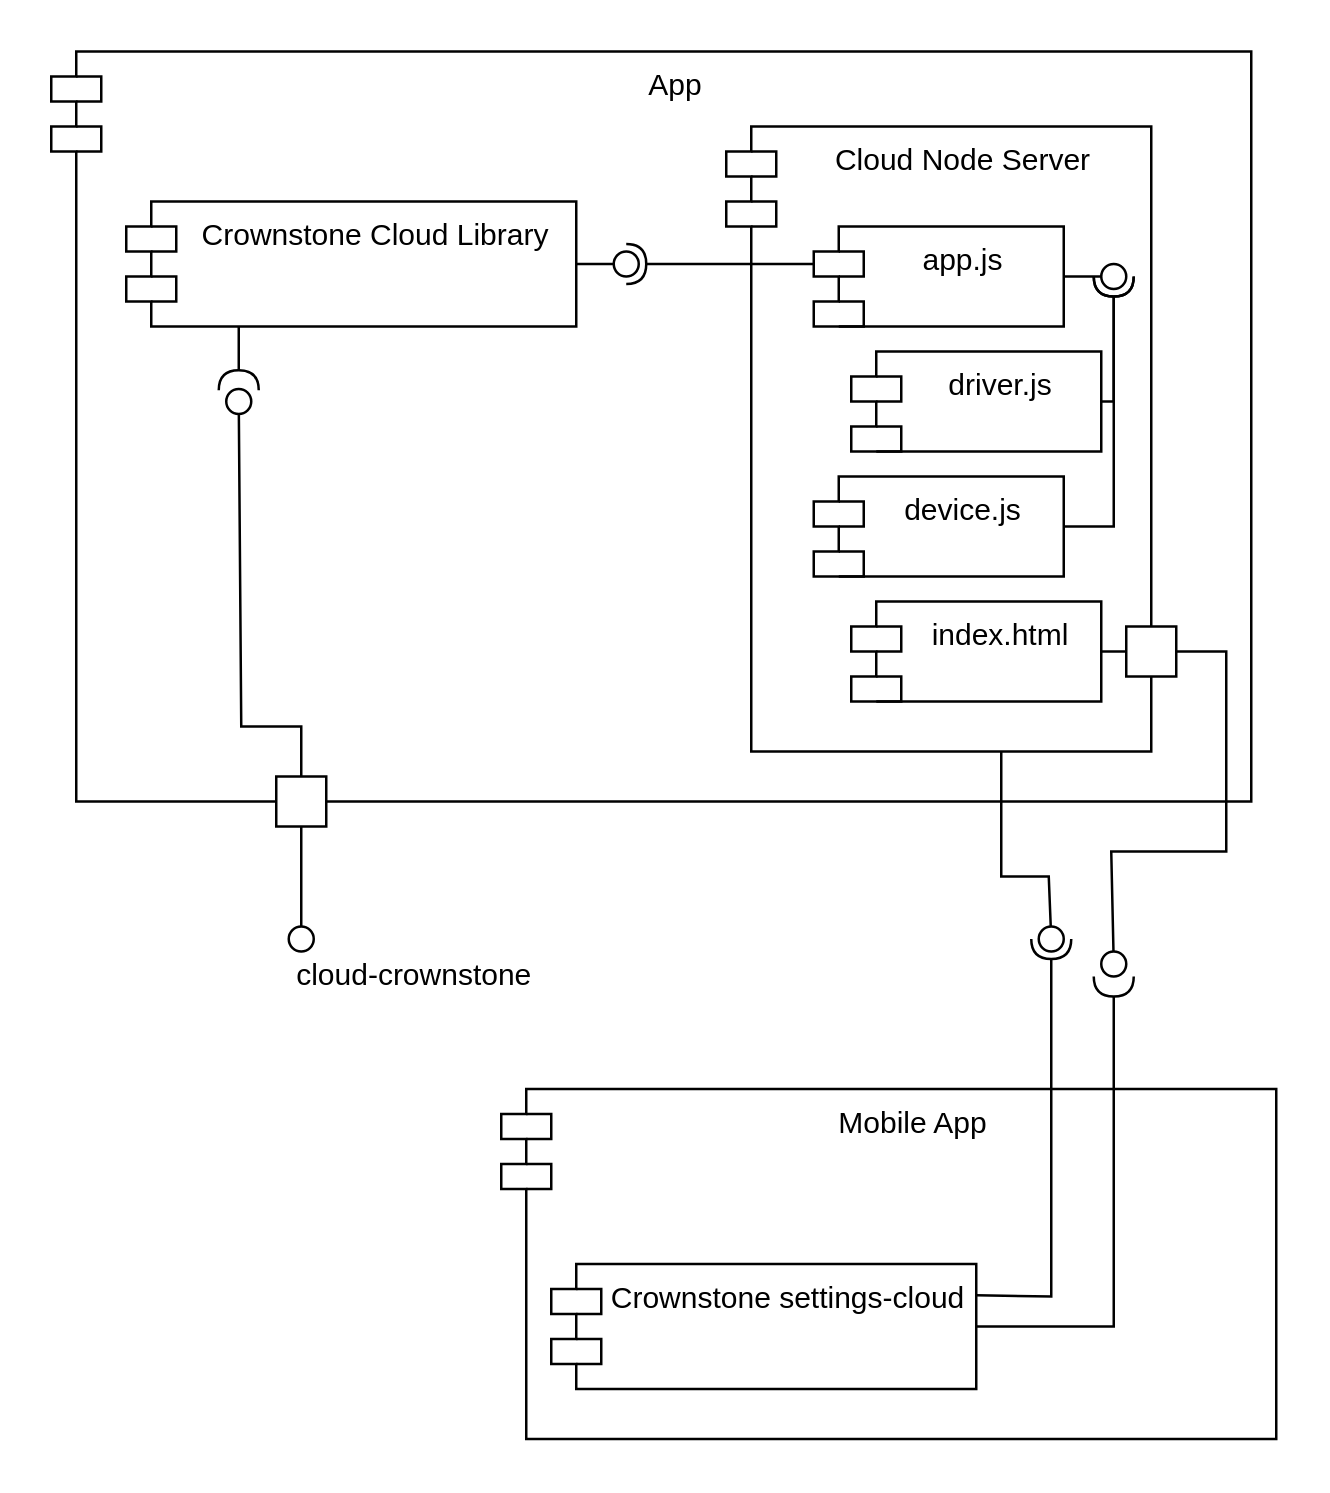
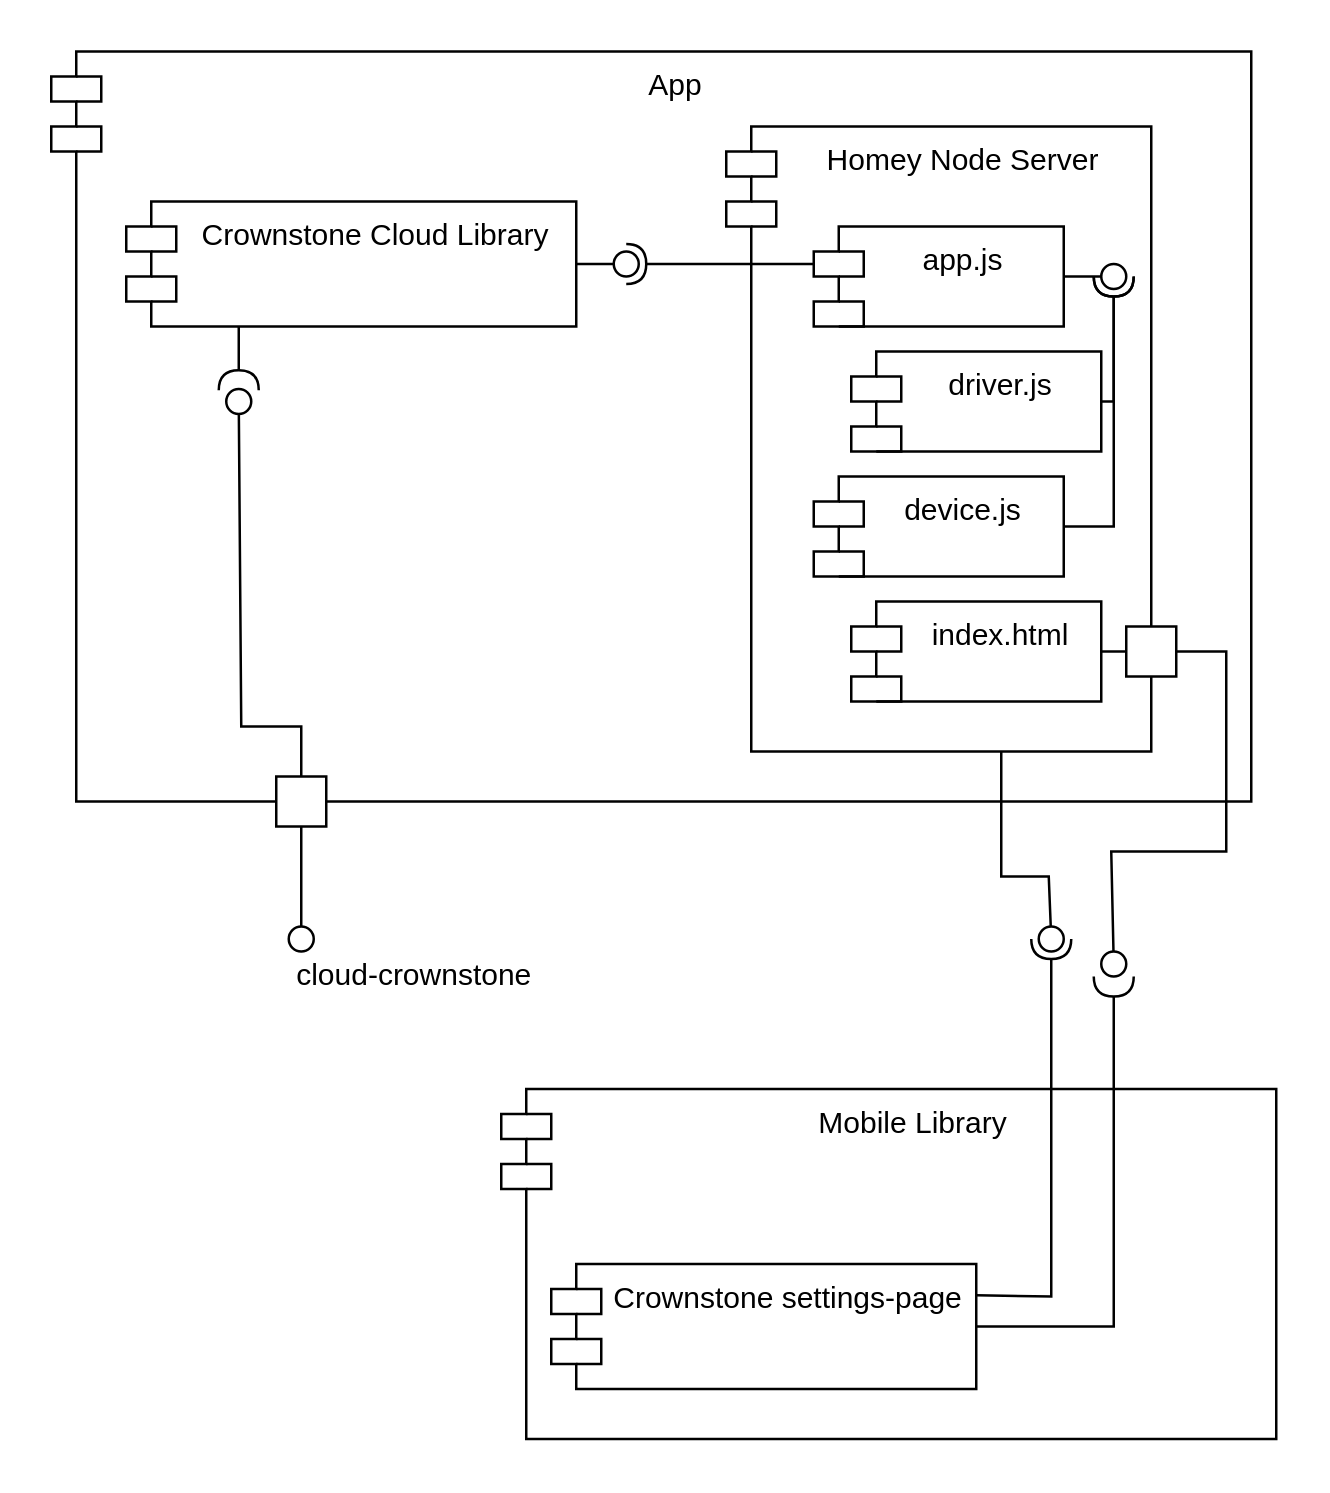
(963, 160) -> (963, 160)
(913, 1123) -> (913, 1123)
(788, 1298) -> (788, 1298)
